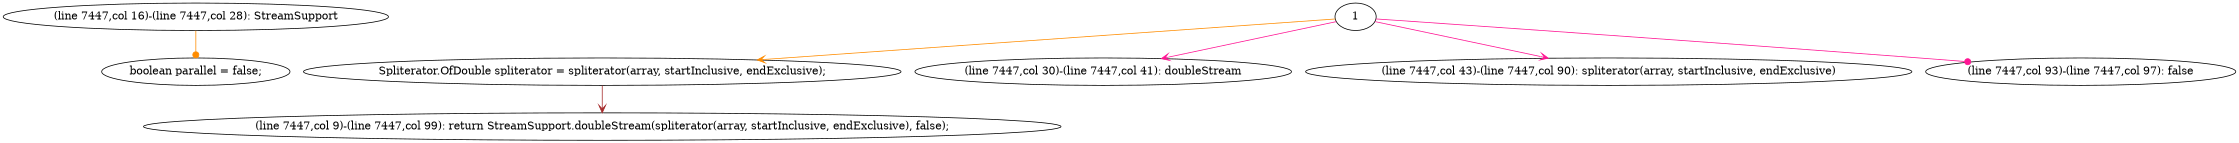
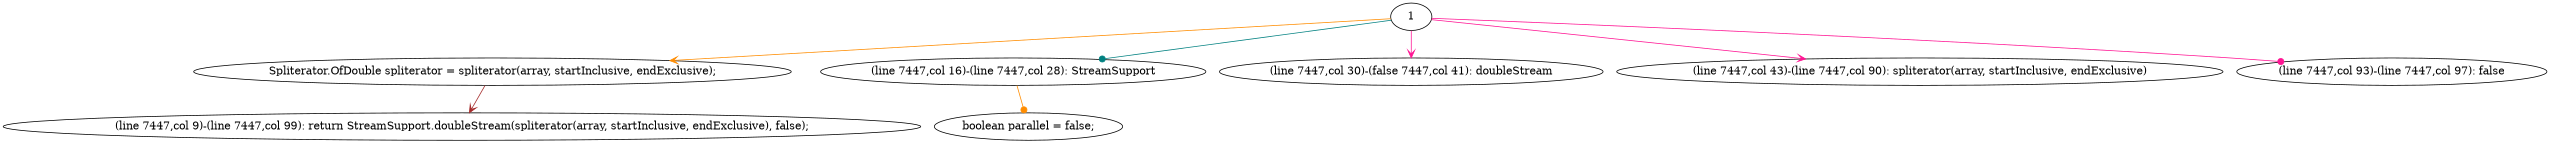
none -> (1248, 39)
(1103, 72) -> (1411, 72)
